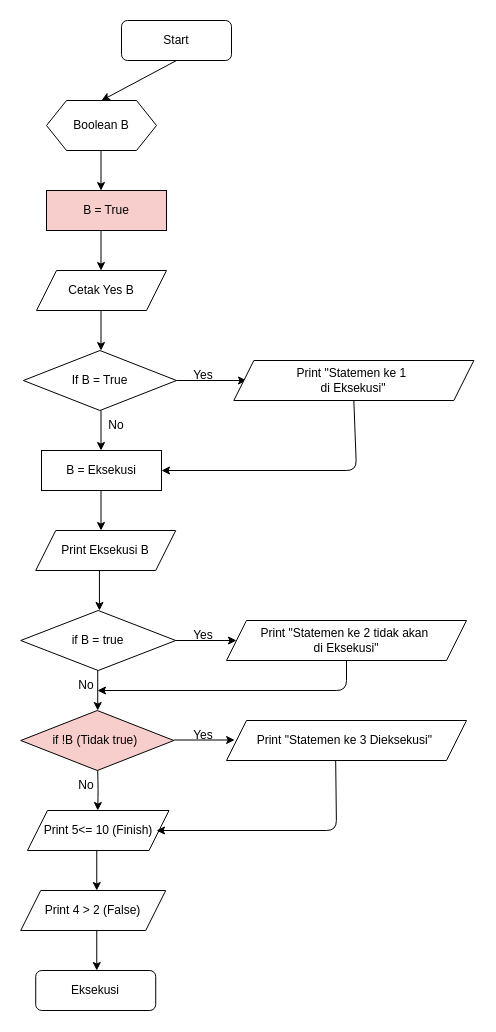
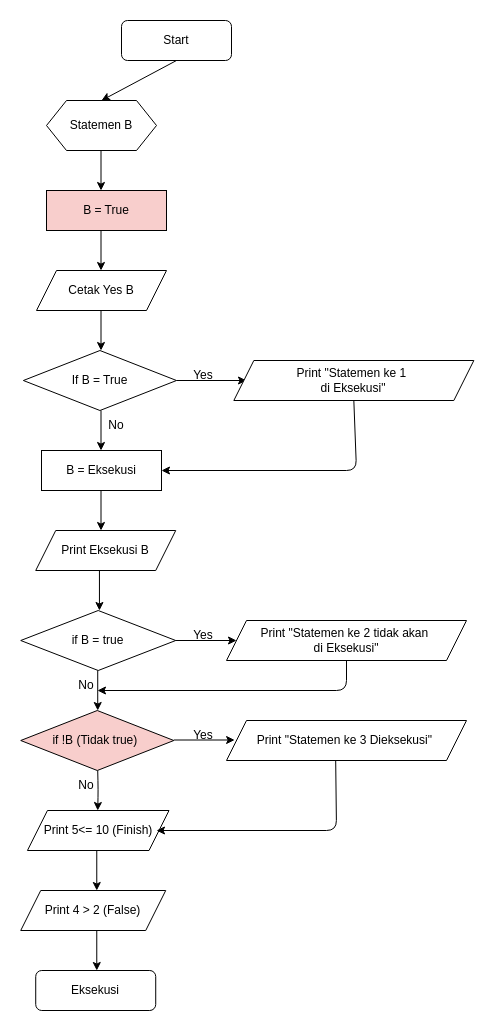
(102, 126) -> (102, 126)
